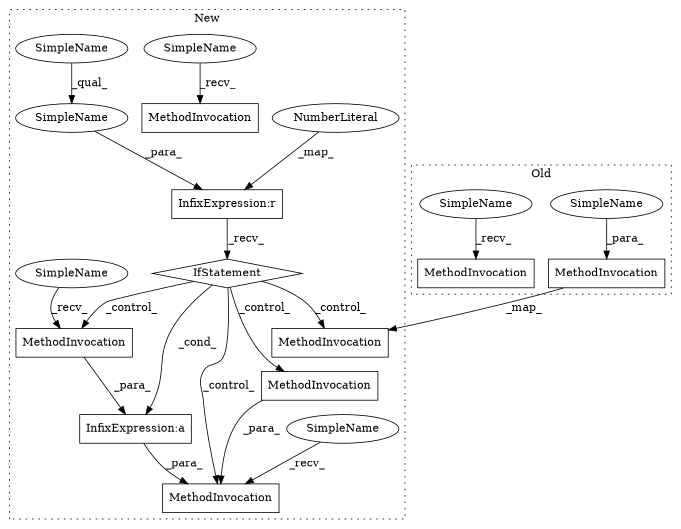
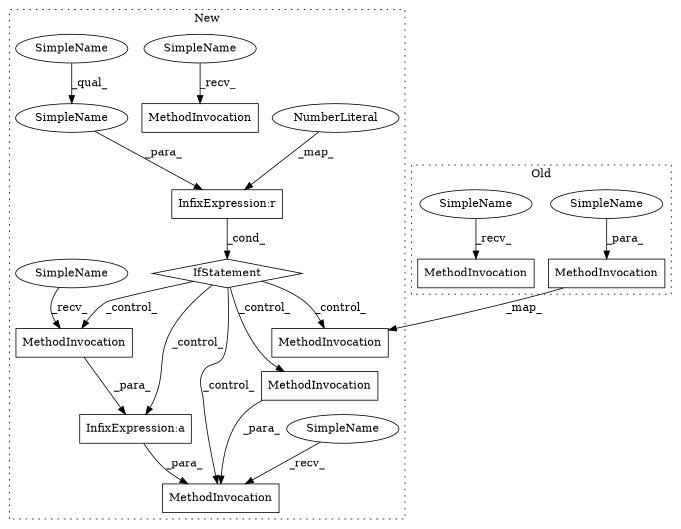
(246, 239) -> (246, 239)
(198, 343) -> (198, 343)
